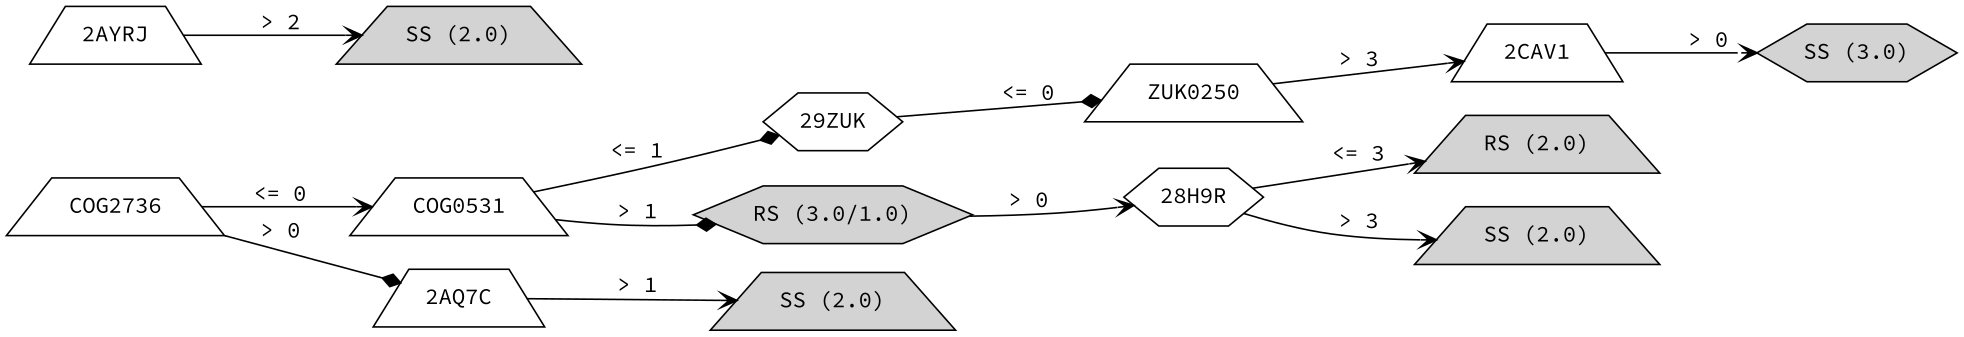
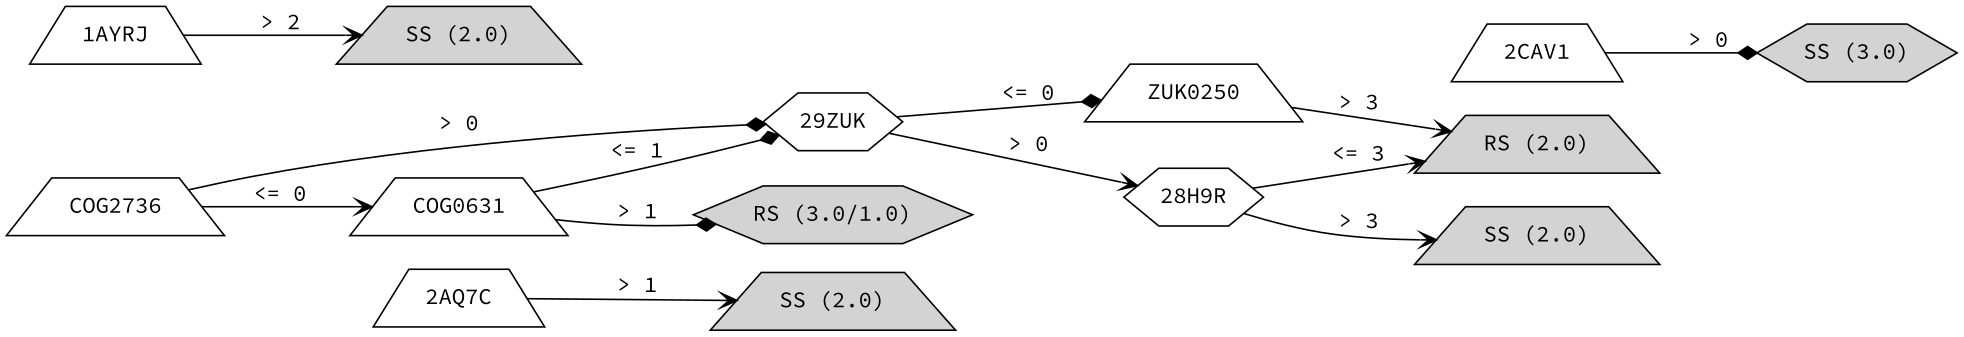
(115, 35) -> (115, 35)
(1671, 53) -> (1671, 53)
(1360, 74) -> (1364, 118)
(459, 207) -> (459, 207)
(1044, 214) -> (1006, 158)
(303, 257) -> (466, 146)
